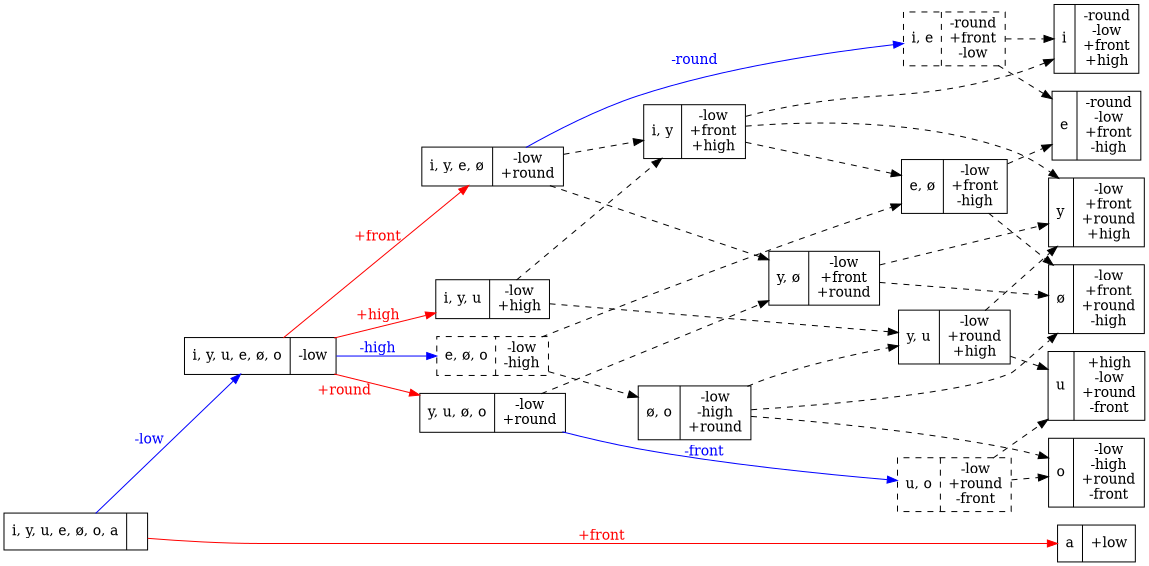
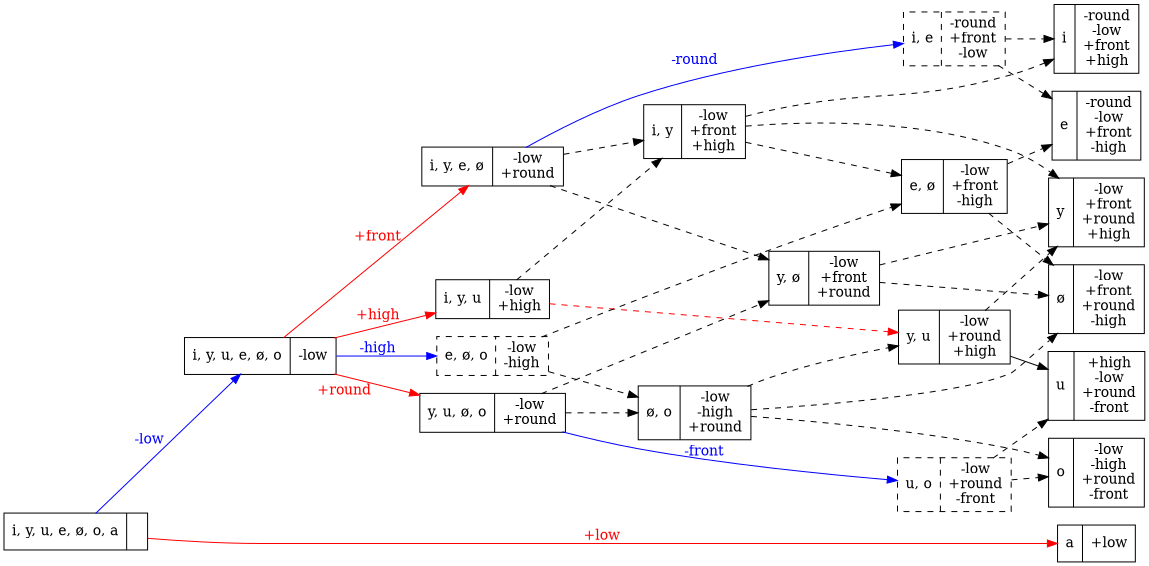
(710, 317) -> (710, 317)
(1019, 359) -> (1019, 359)
none -> (597, 413)
(602, 536) -> (602, 536)
